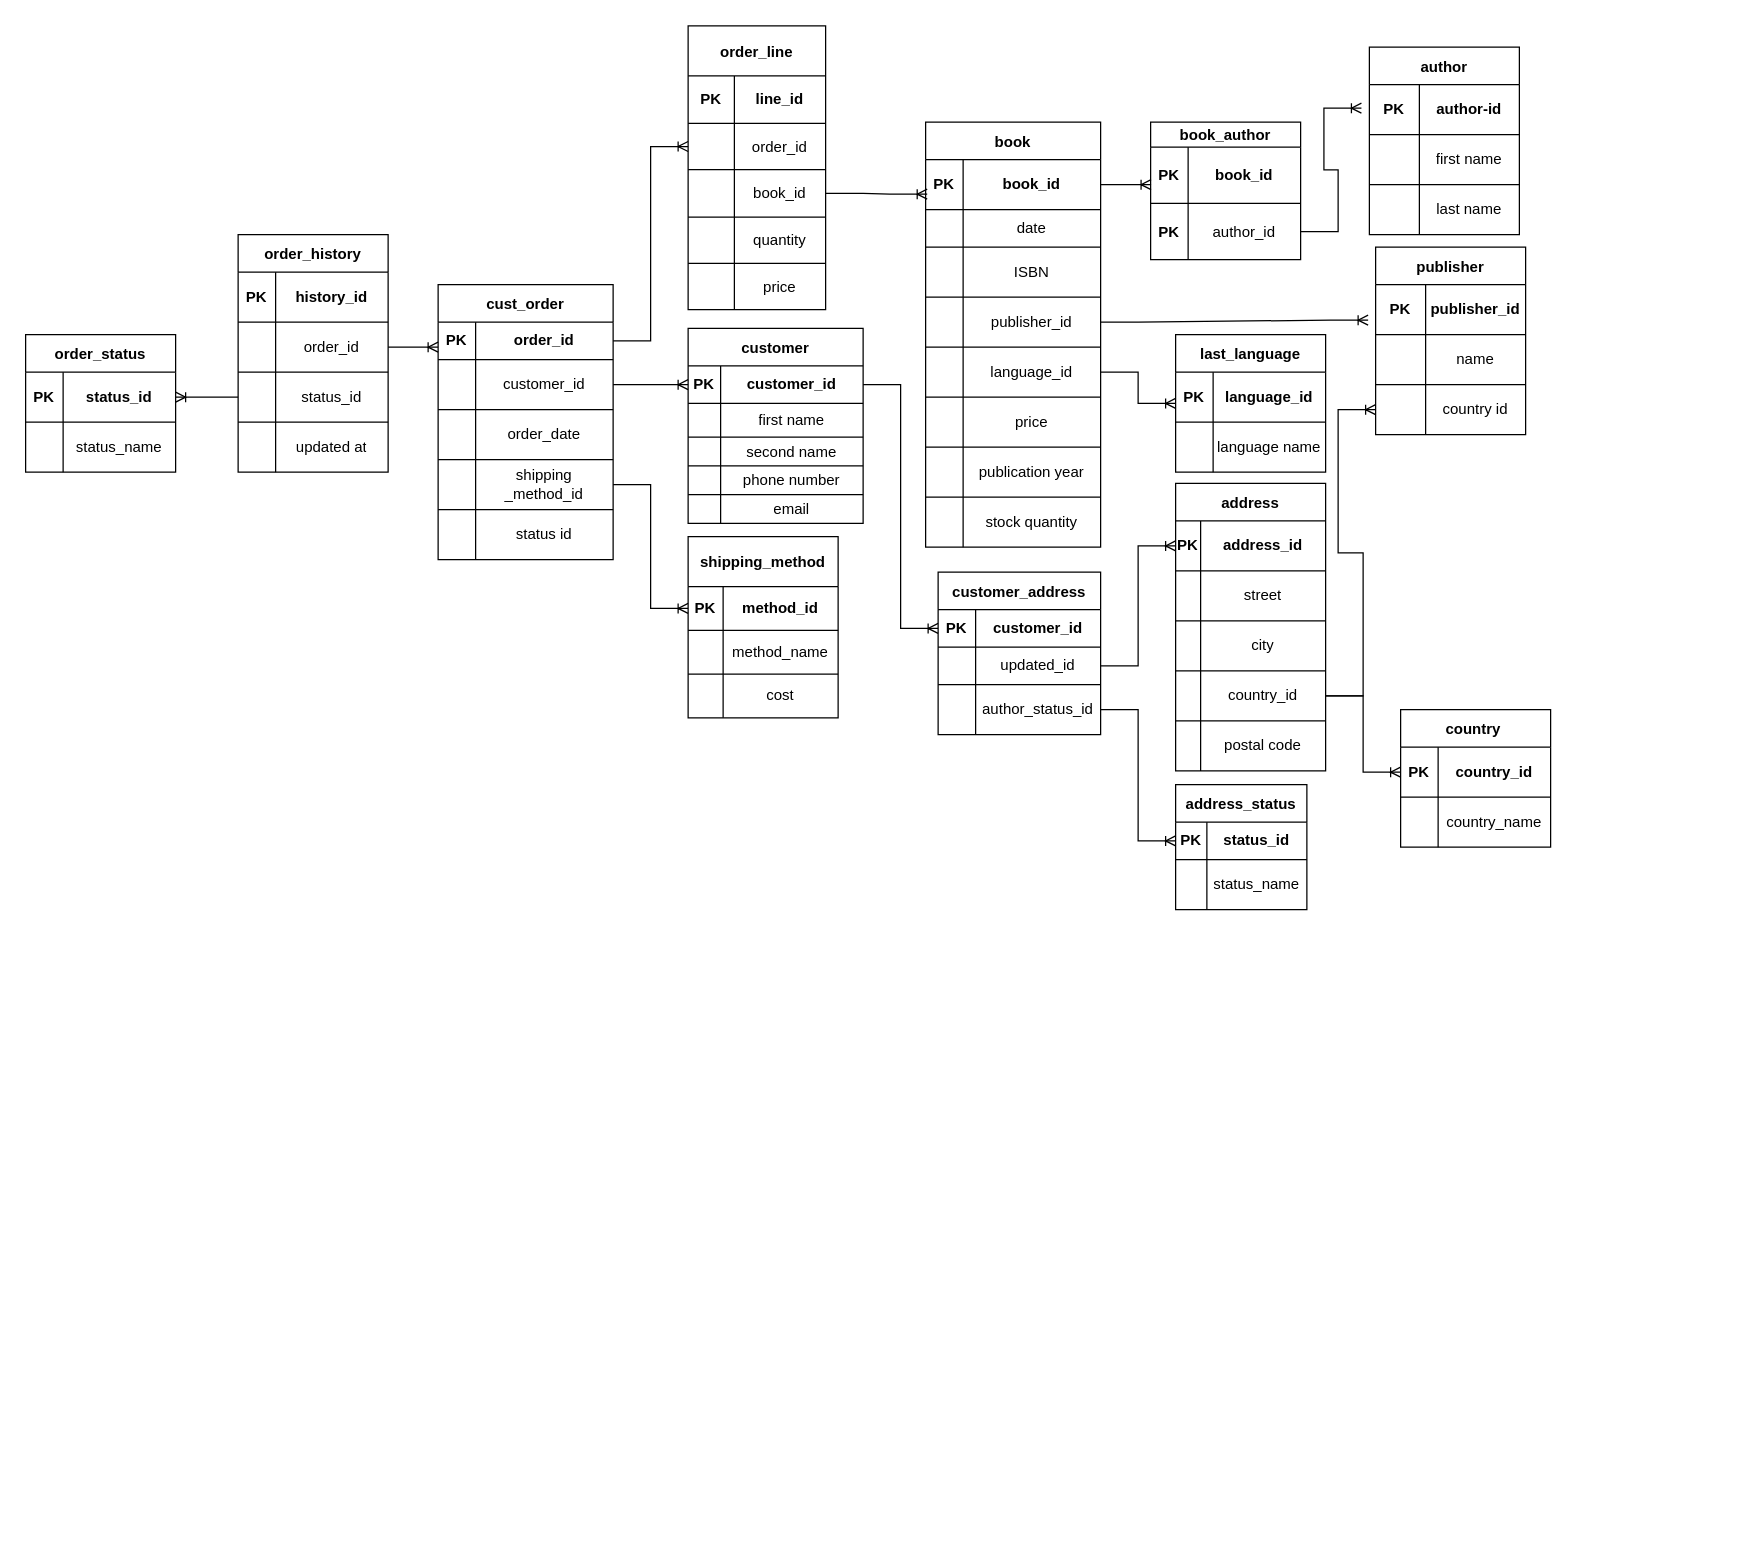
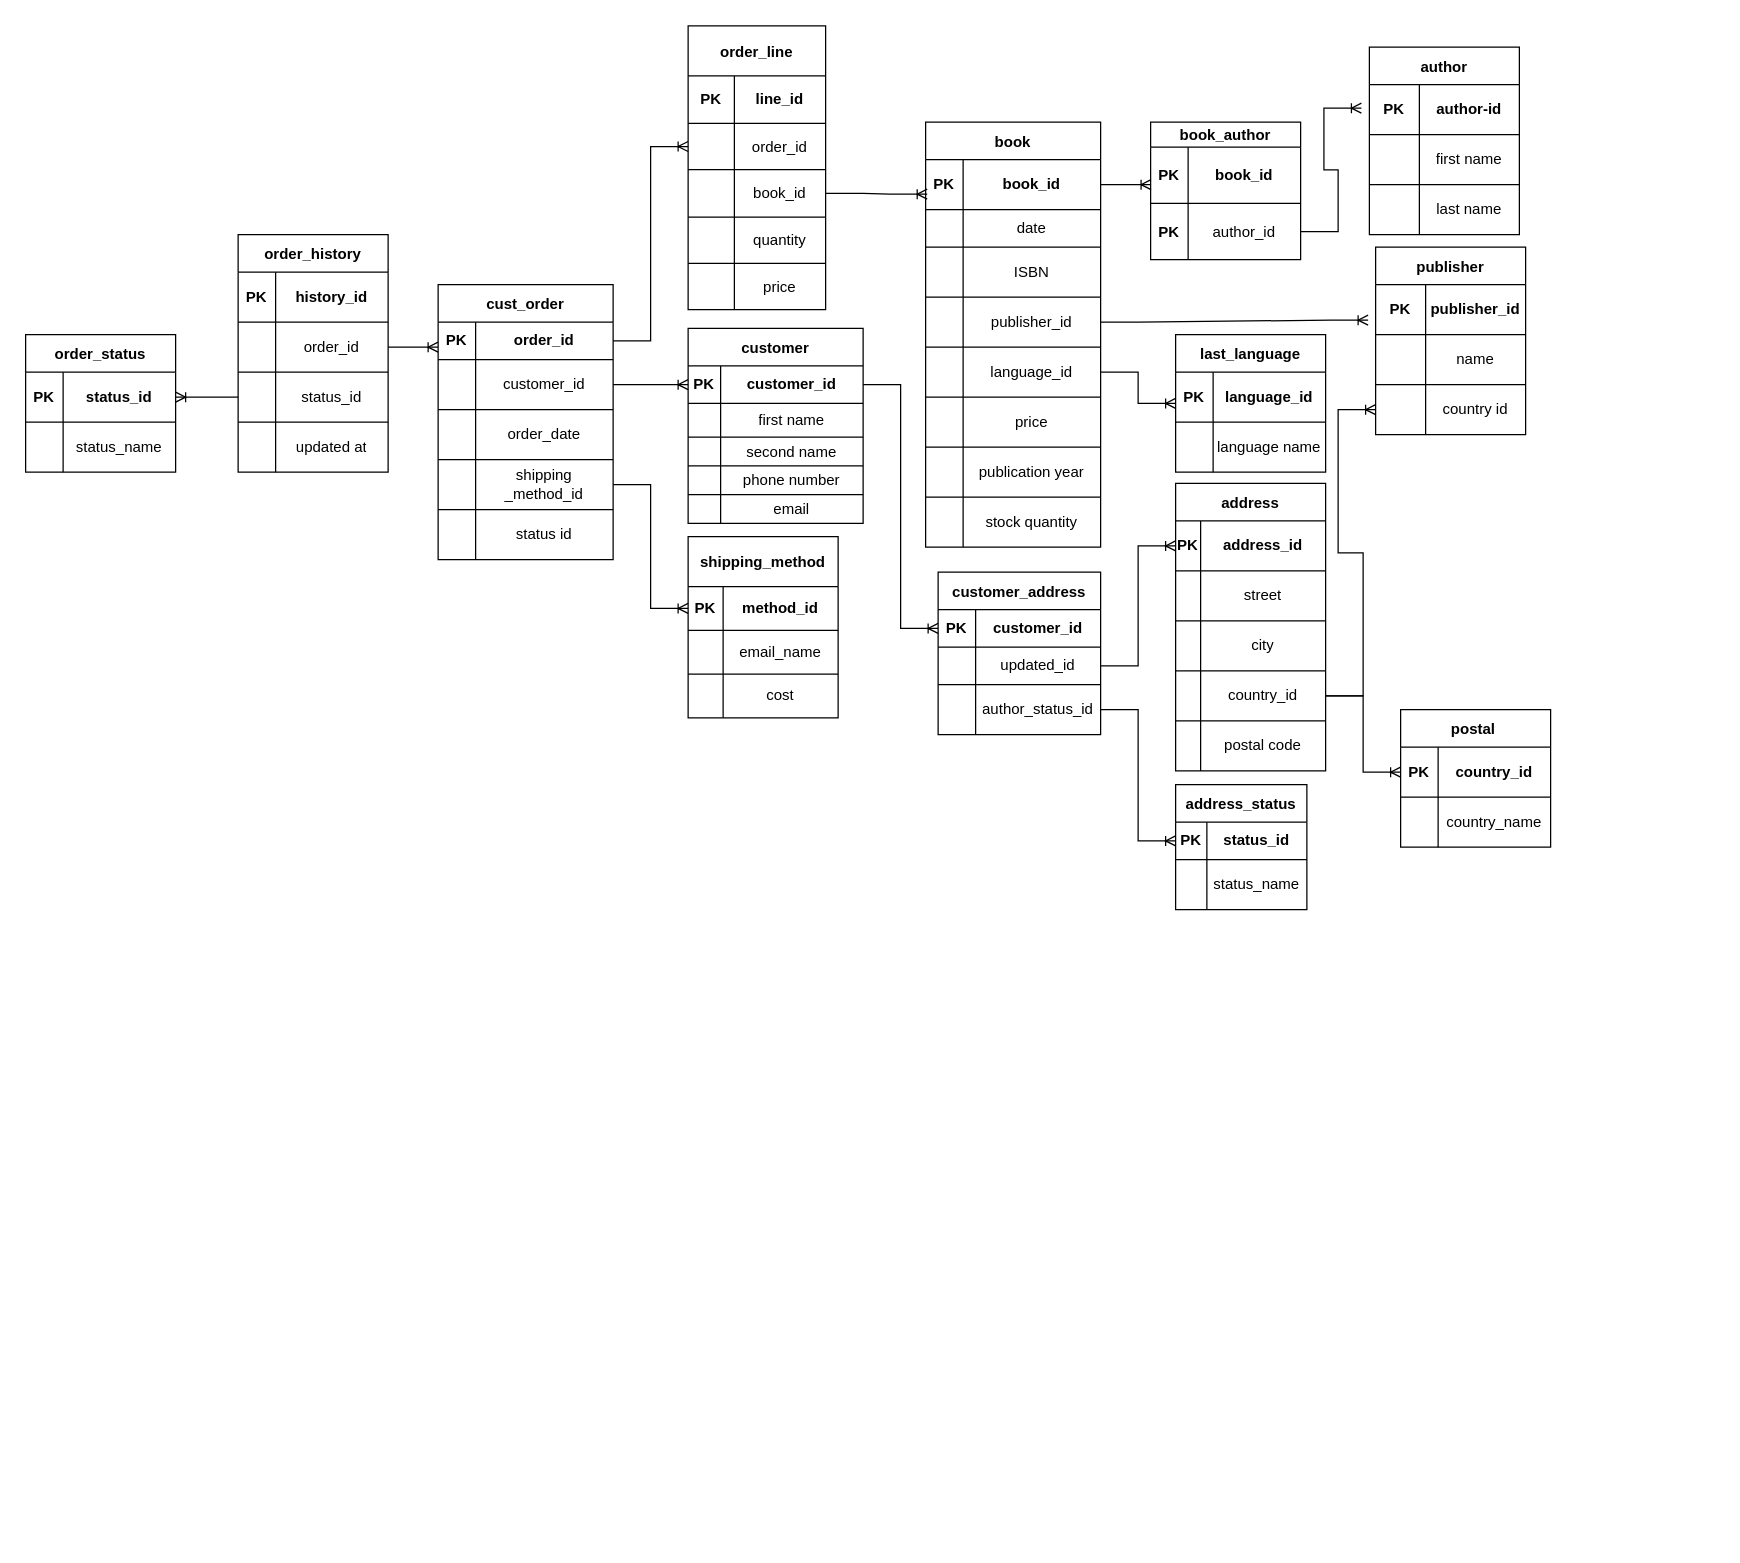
(781, 652) -> (781, 652)
(1475, 729) -> (1475, 729)
